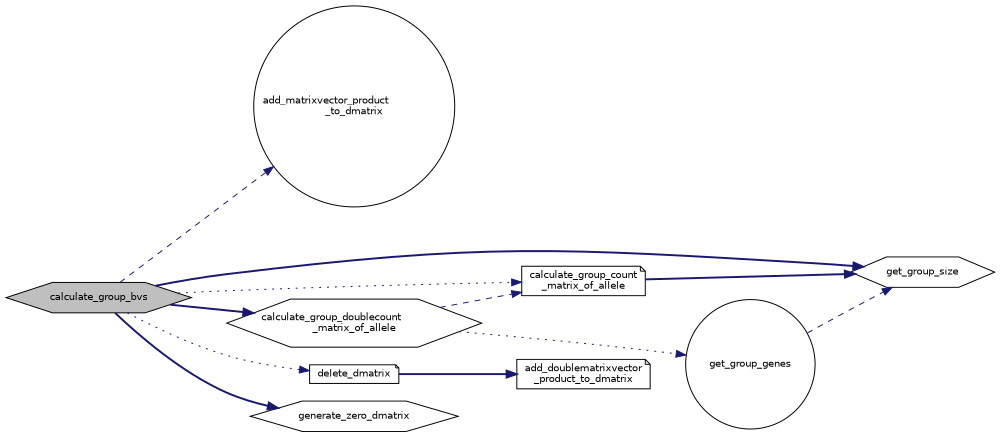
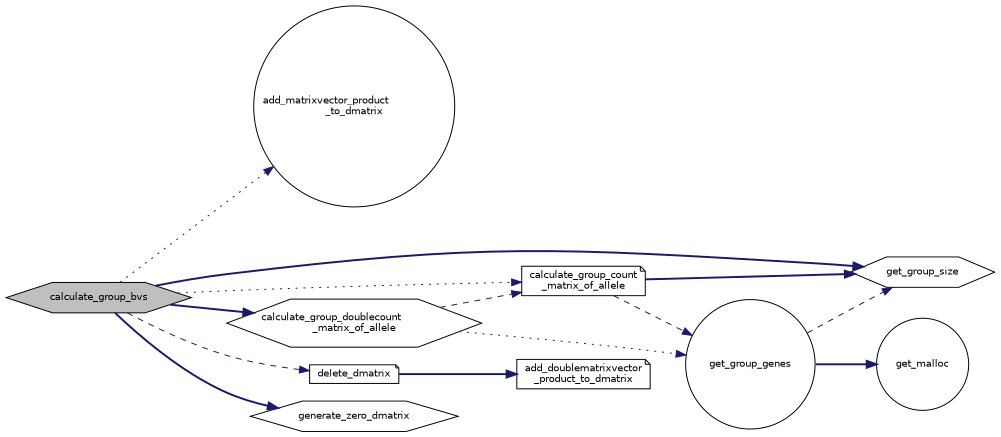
(193, 227) -> (193, 227)
none -> (648, 313)
(211, 350) -> (211, 350)
none -> (923, 364)
